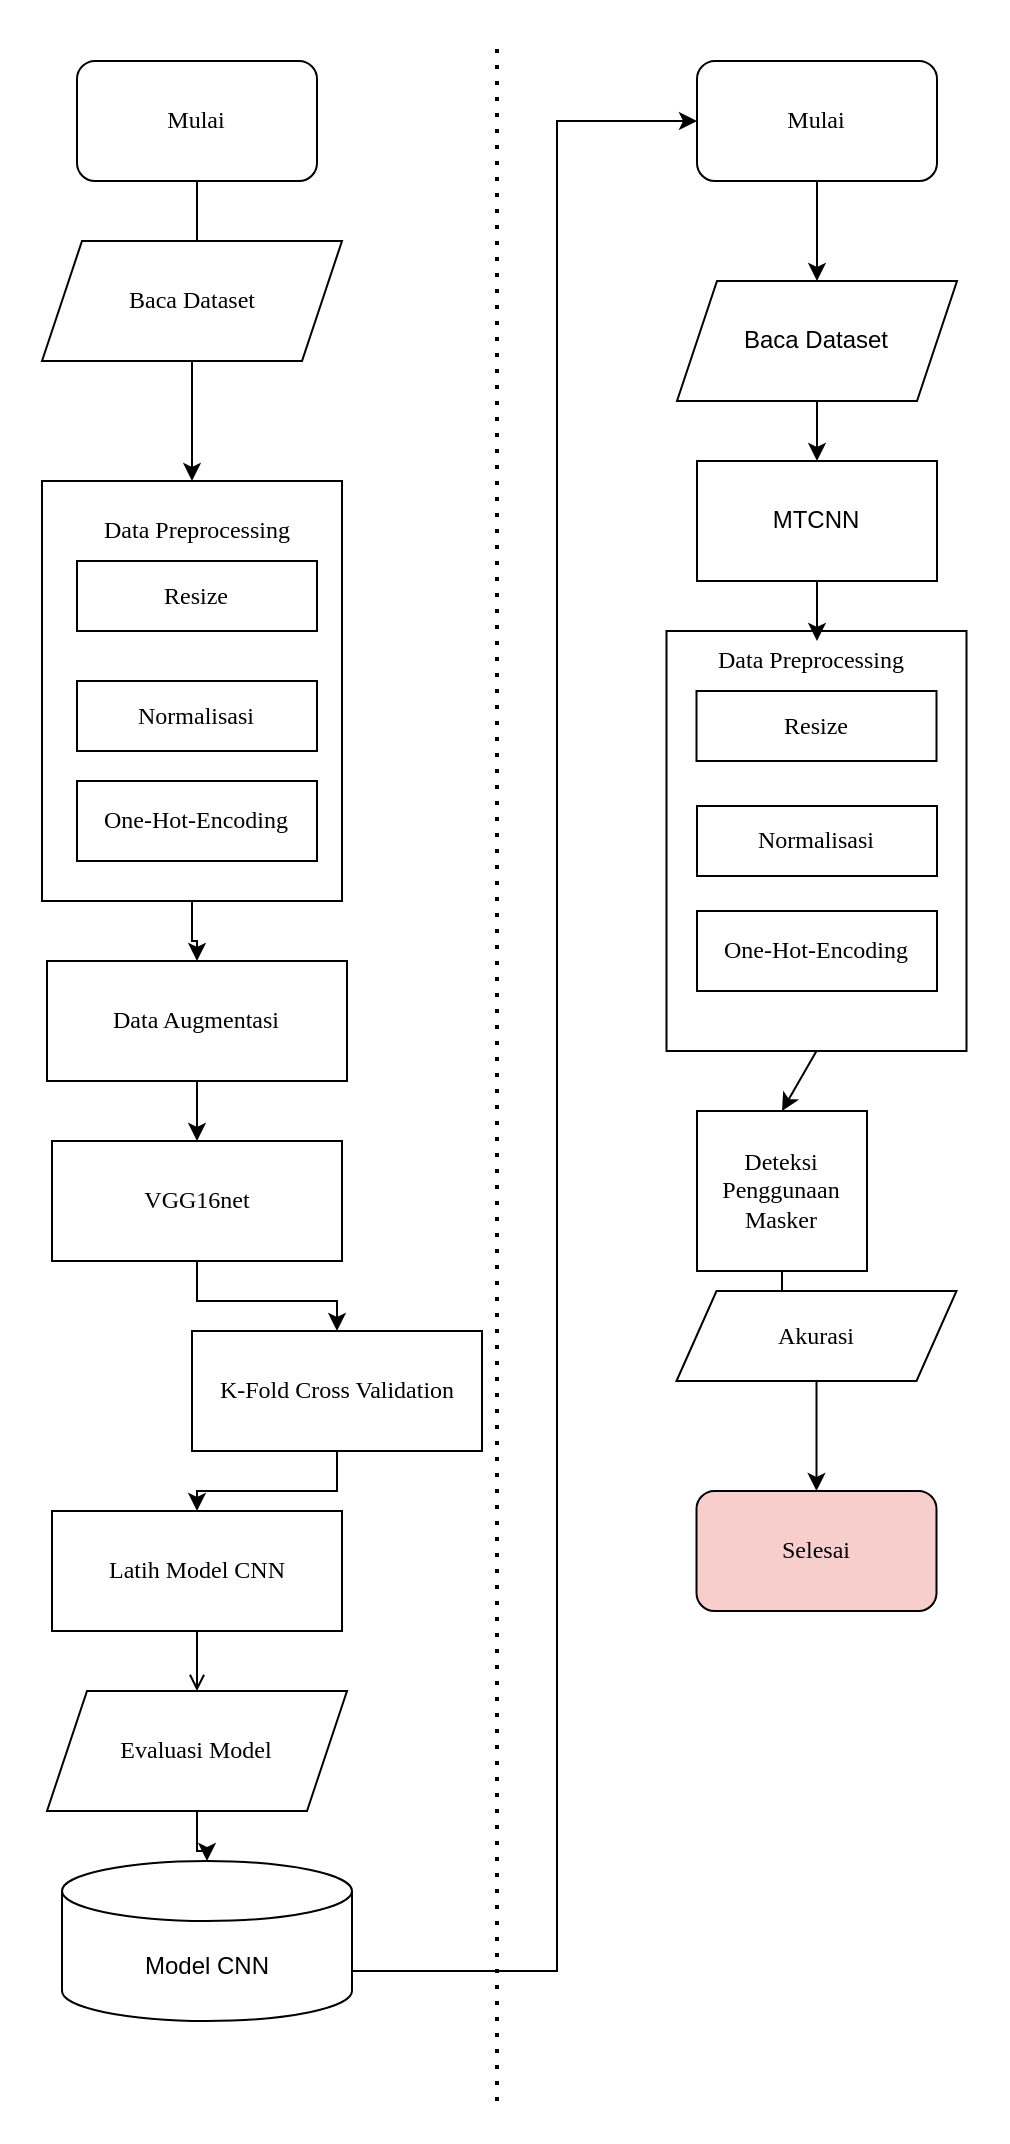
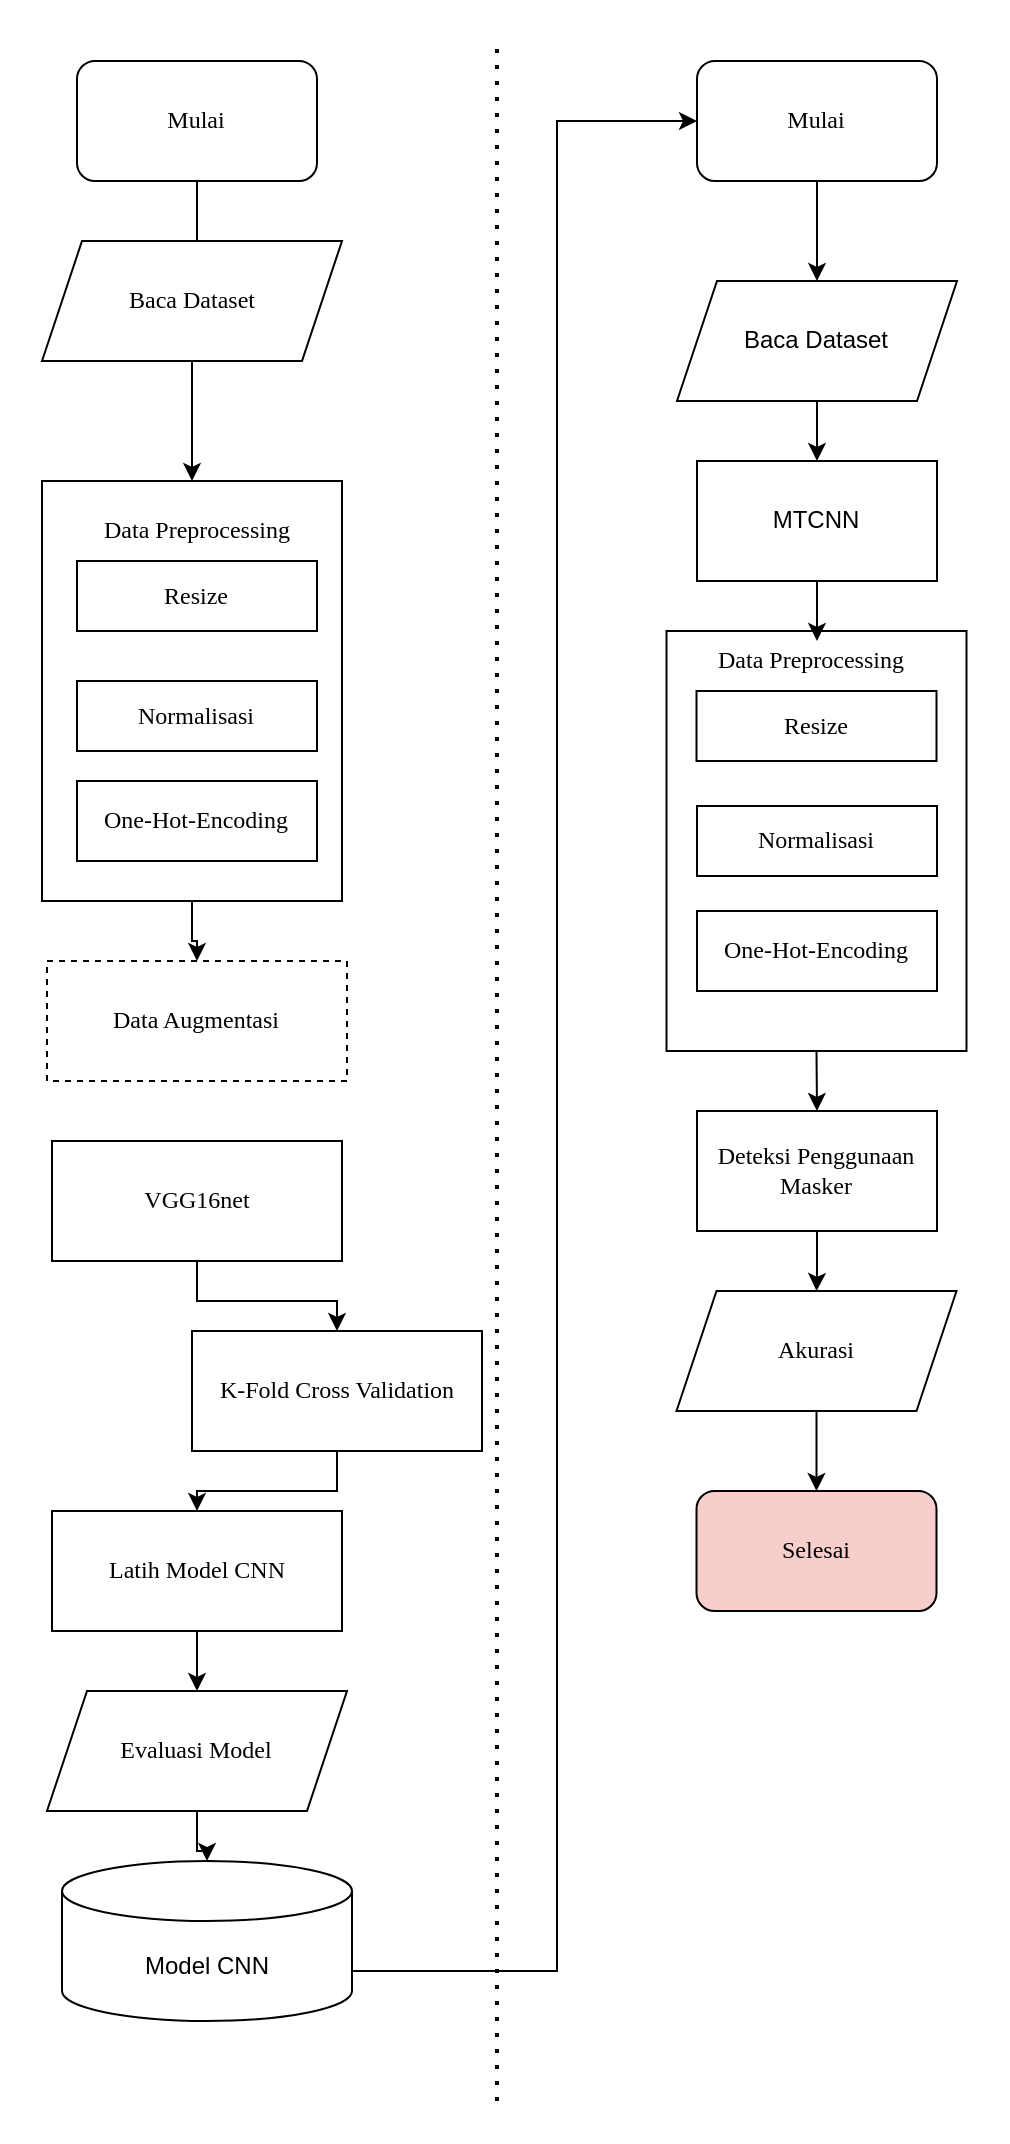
(197, 1021) -> (197, 1021)
(197, 1118) -> none
(782, 1191) -> (817, 1171)
(817, 1336) -> (817, 1351)
(197, 1679) -> (197, 1676)
